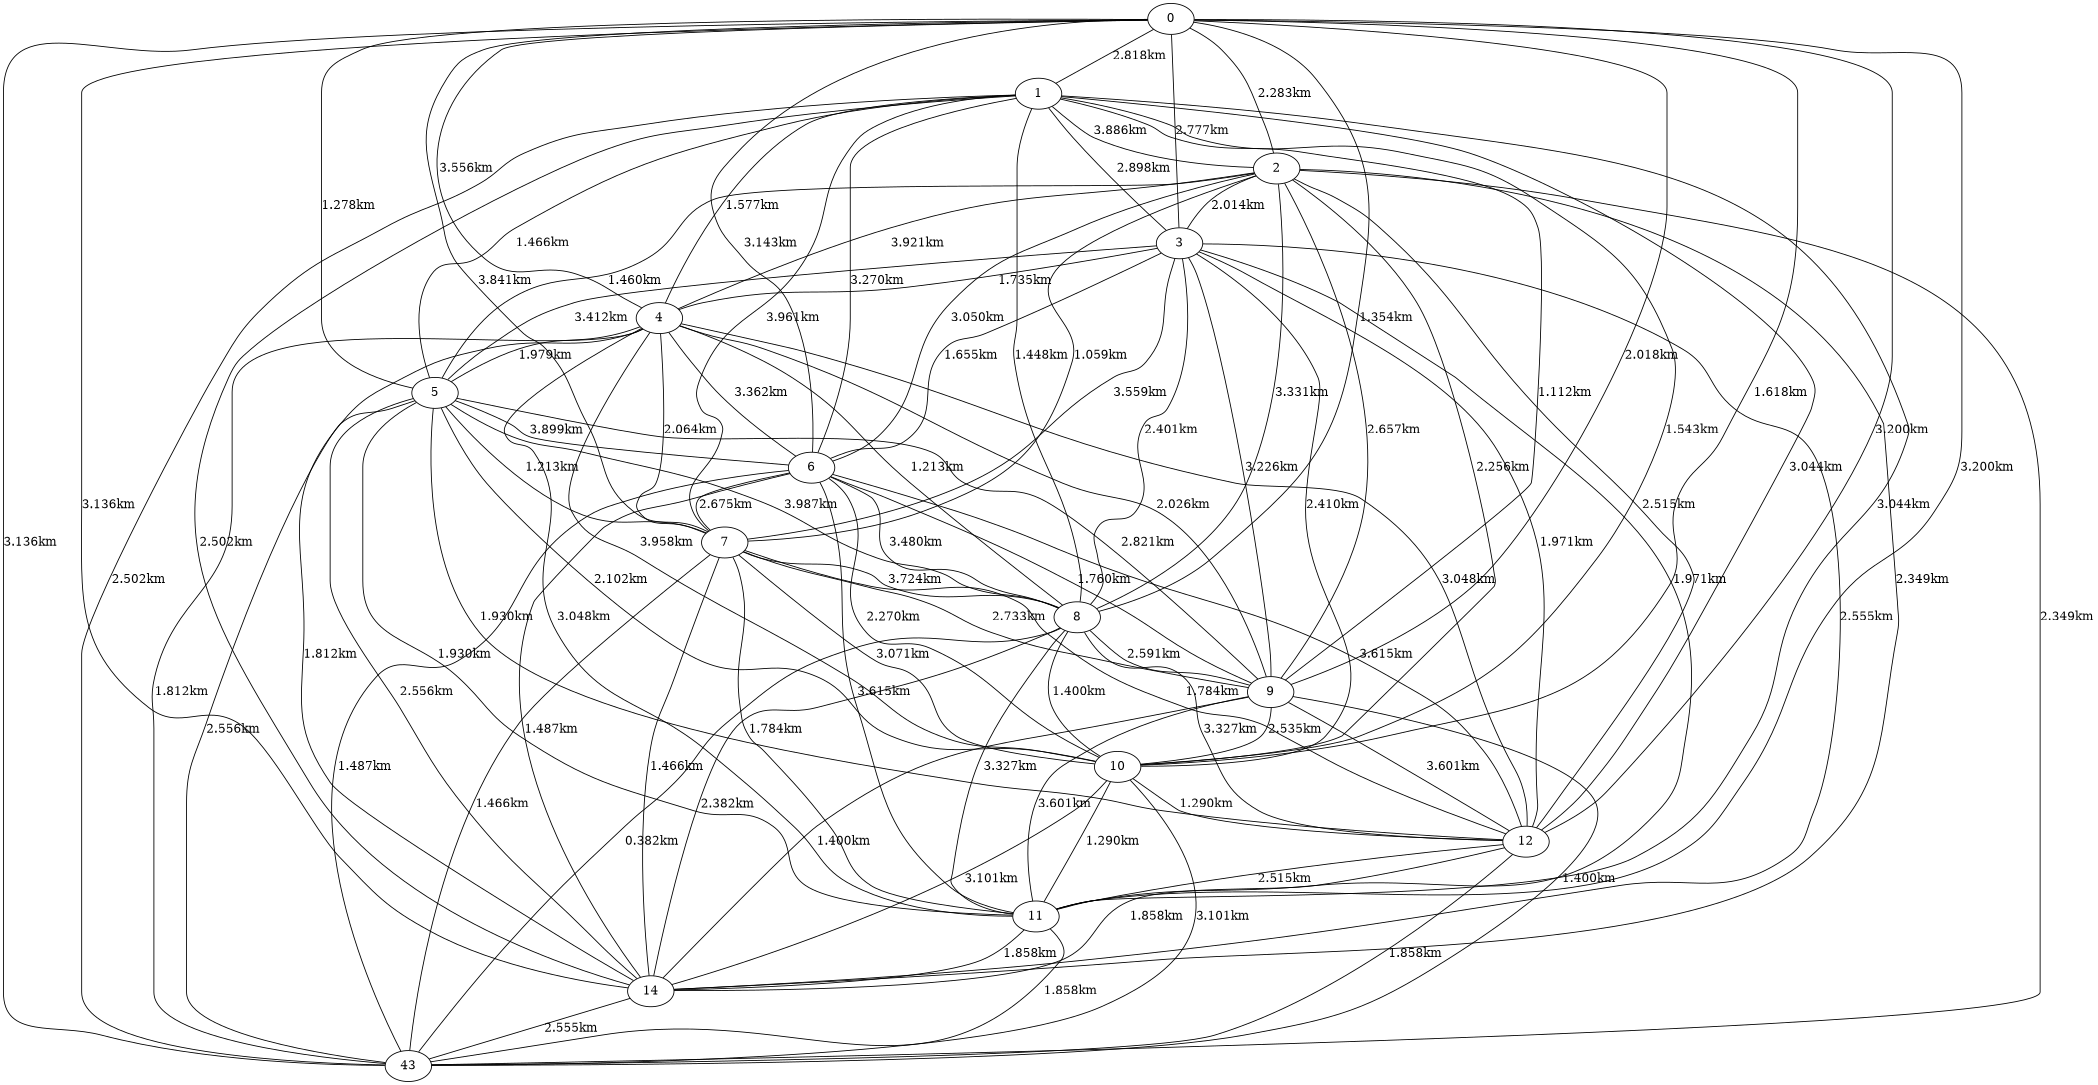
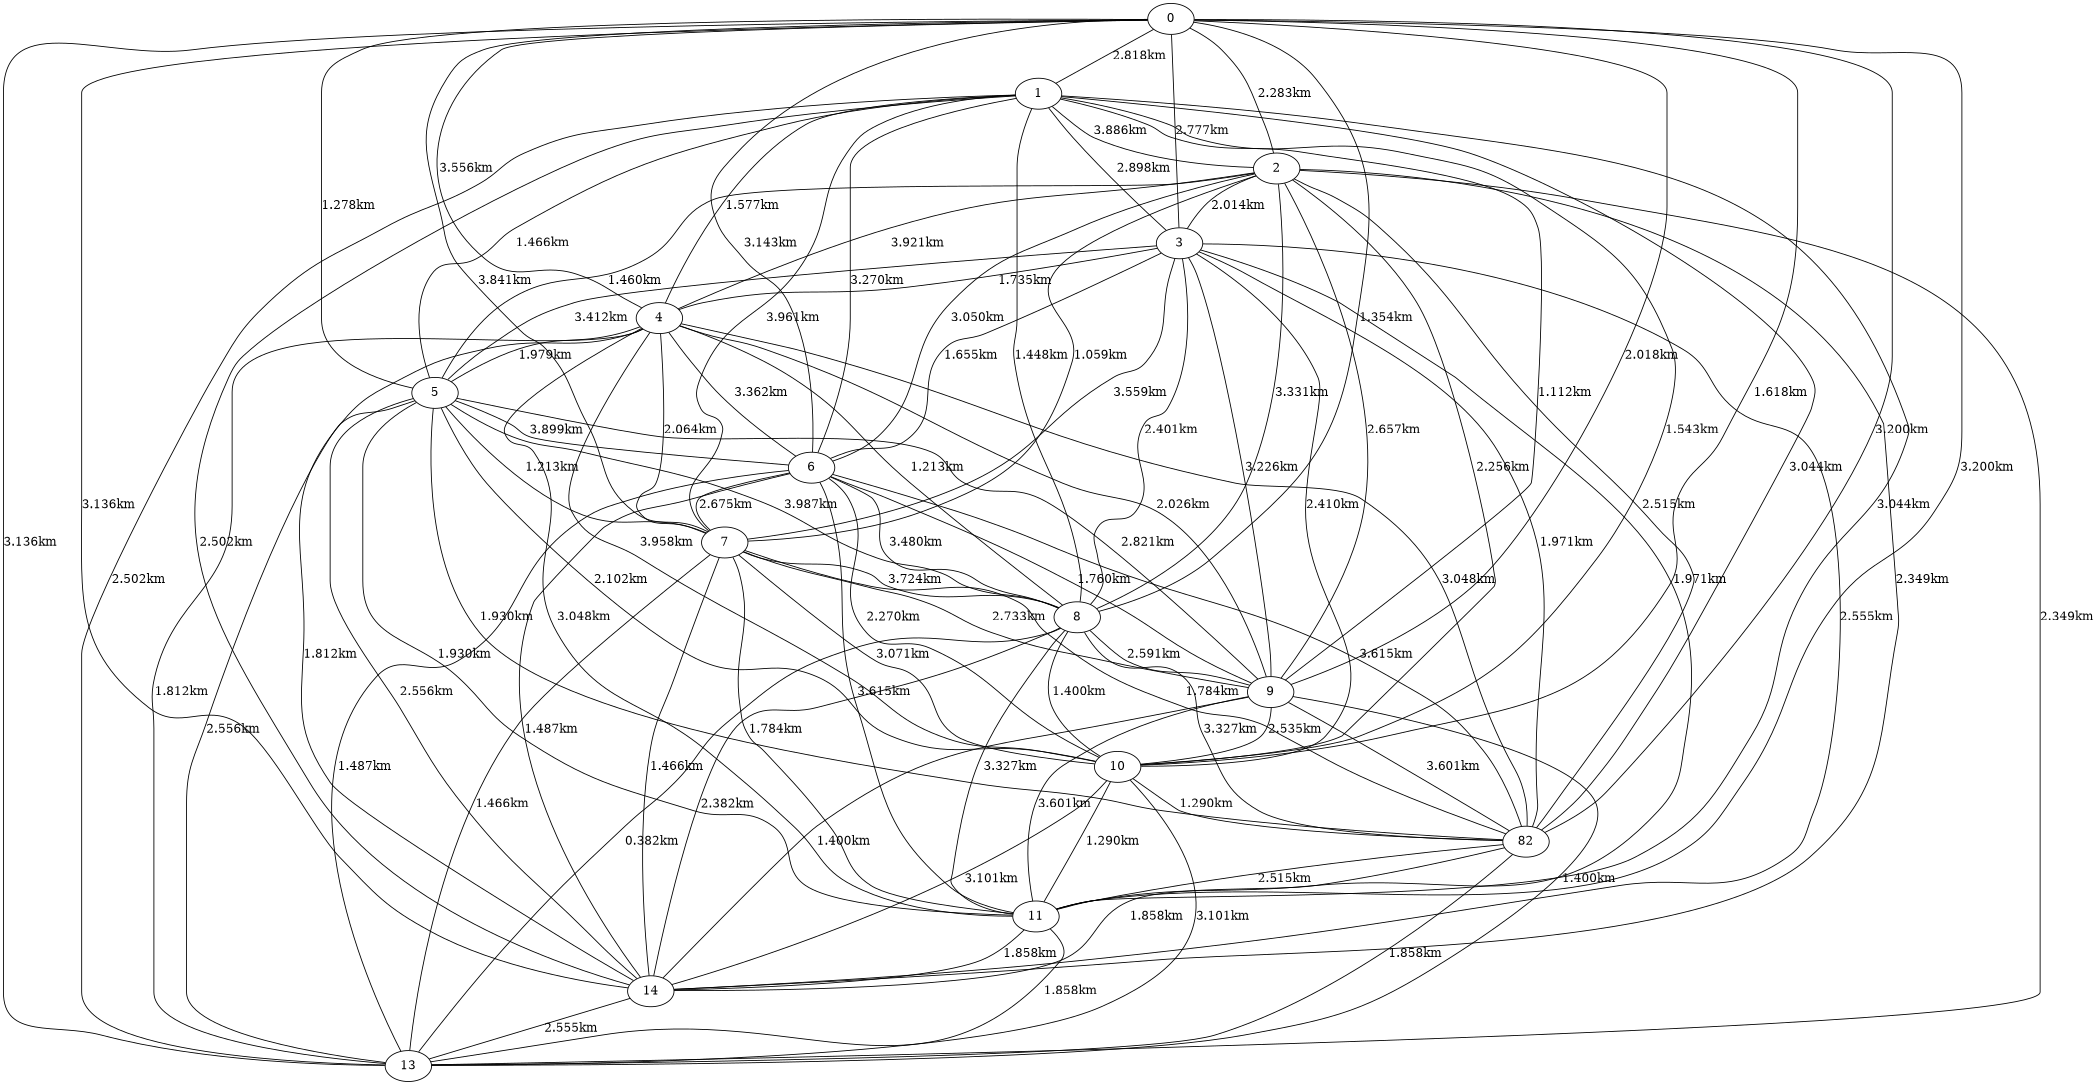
(1526, 842) -> (1526, 842)
(408, 1066) -> (408, 1066)
